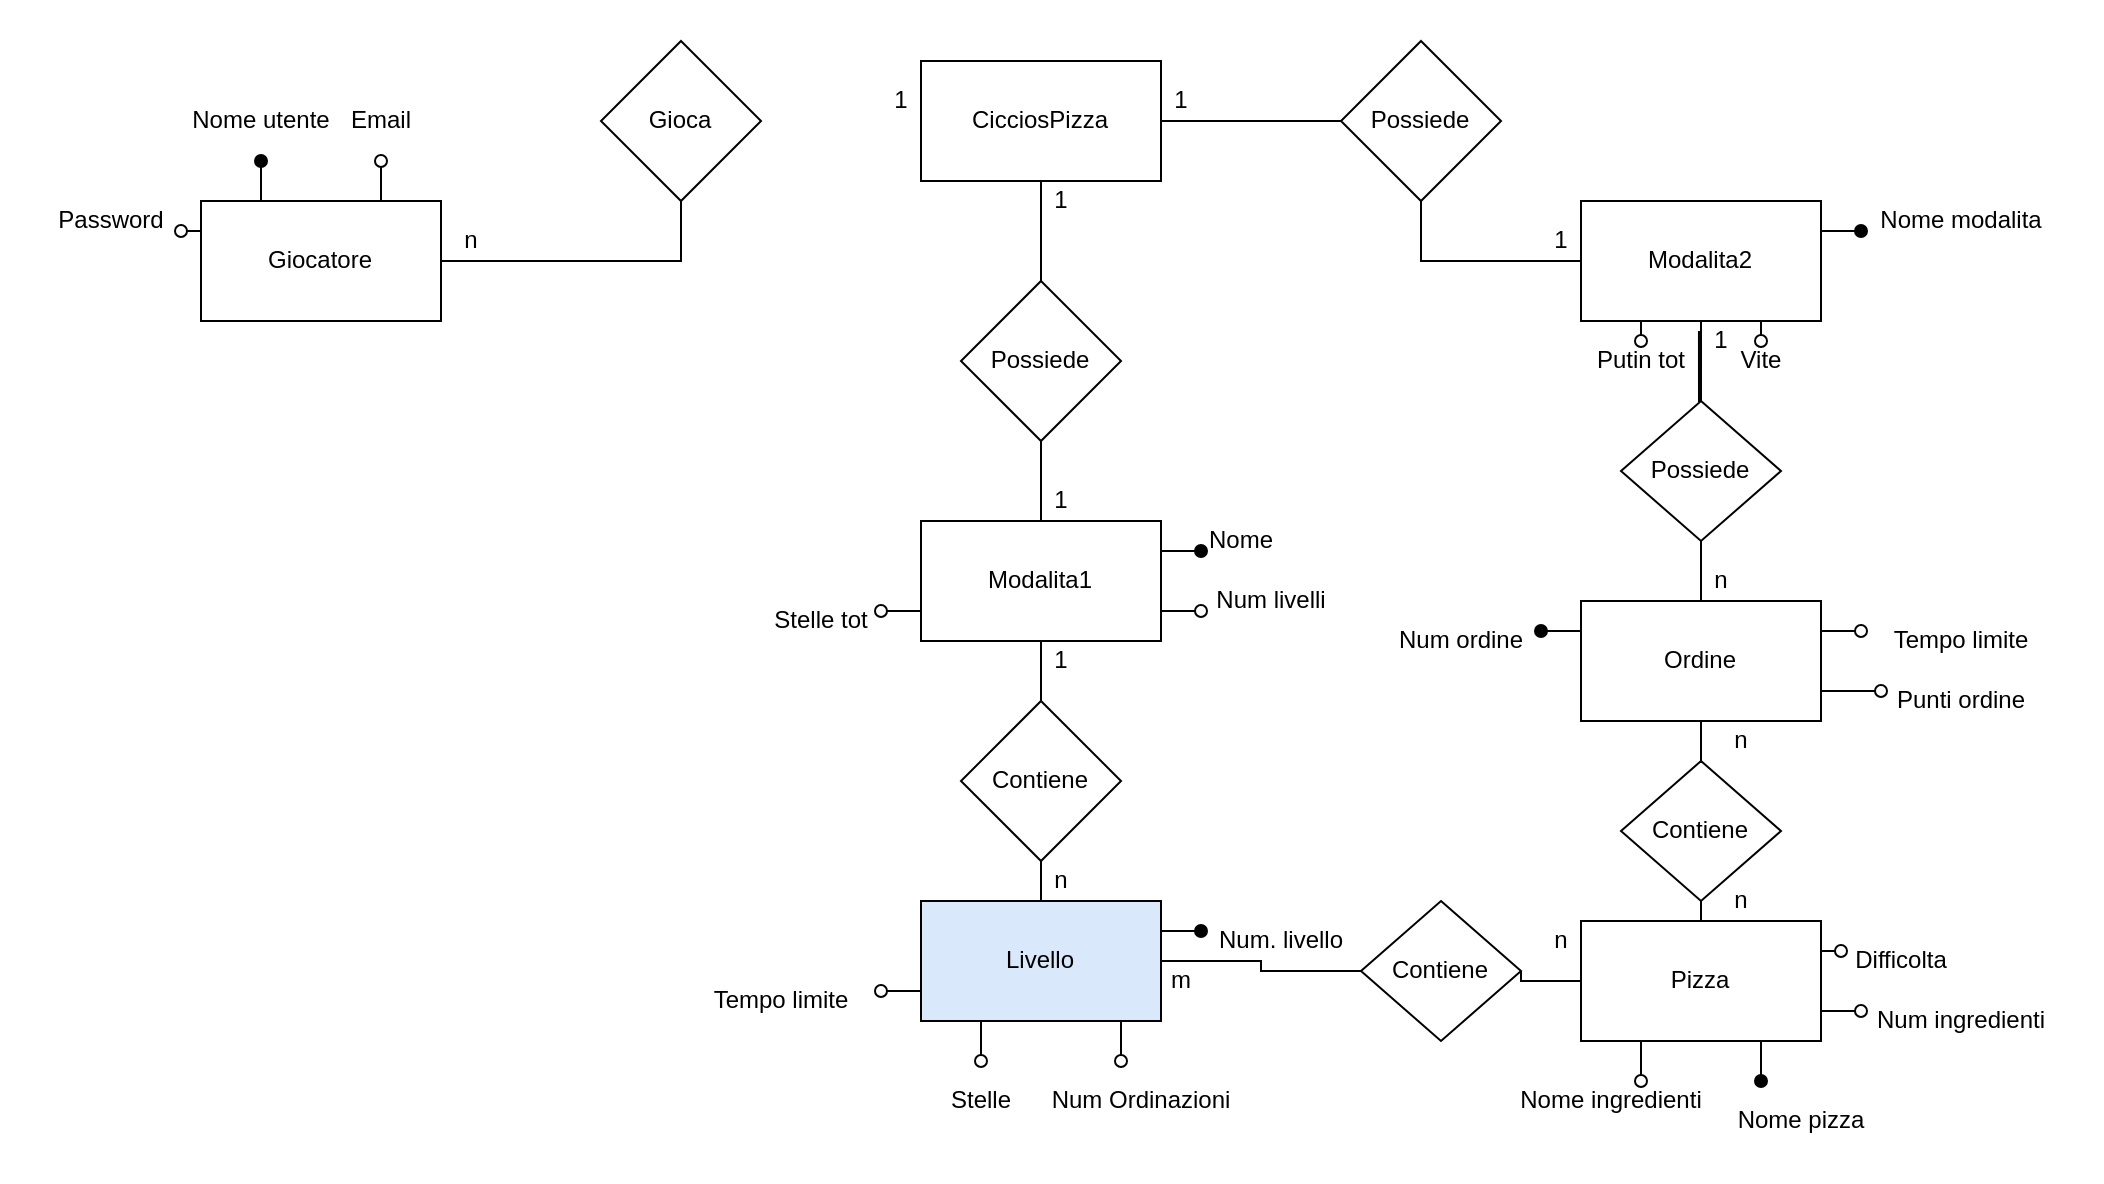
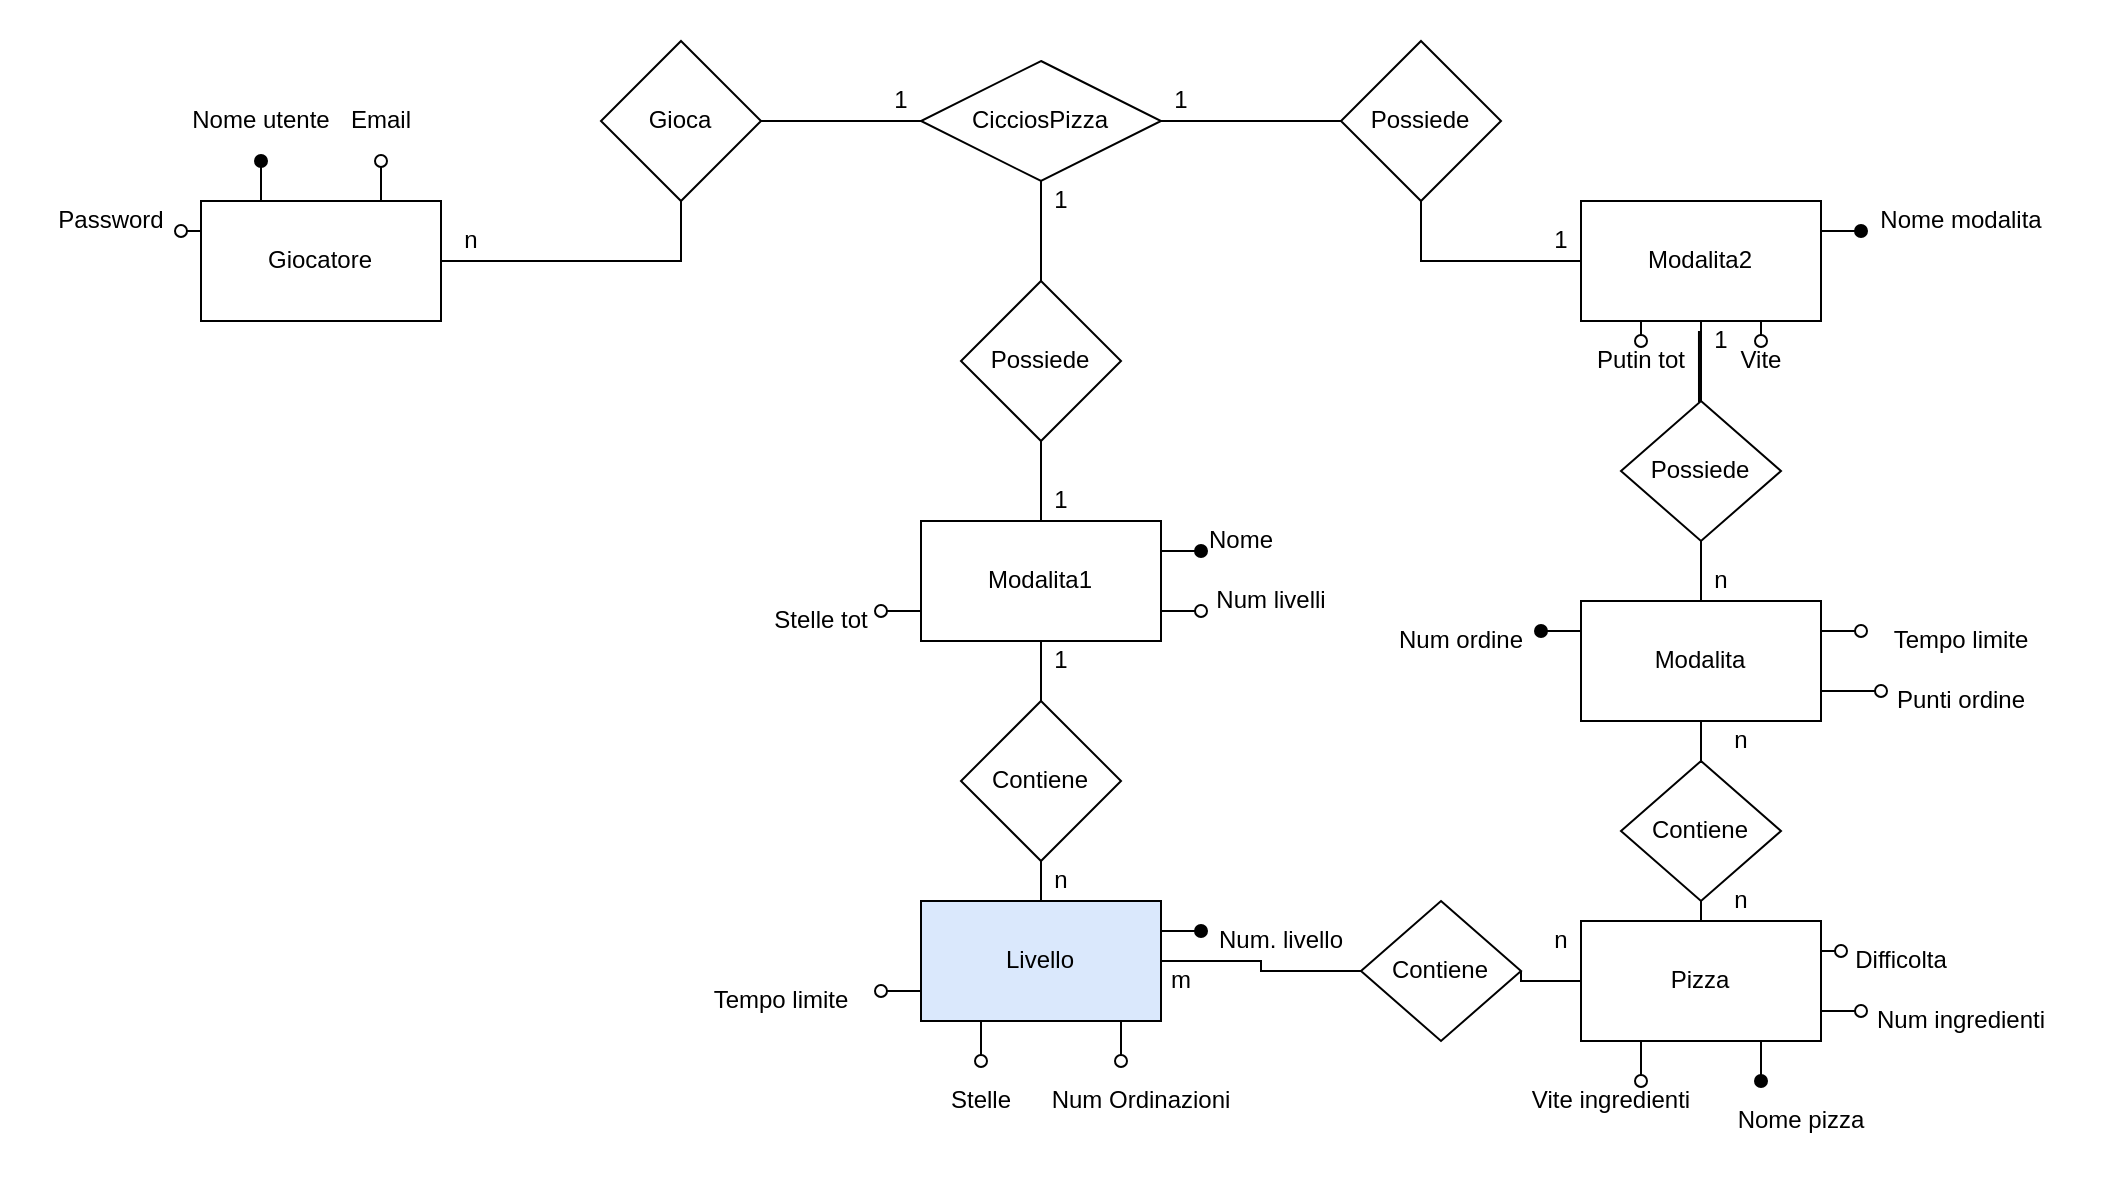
none -> (841, 121)
(1041, 121) -> (1041, 121)
(1701, 661) -> (1701, 661)
(1612, 1101) -> (1612, 1101)
